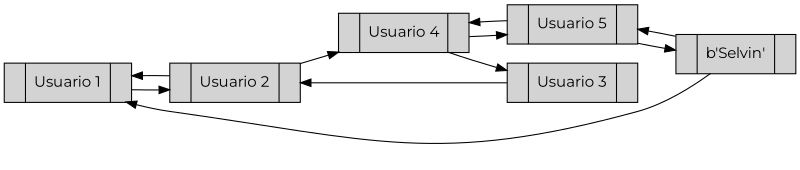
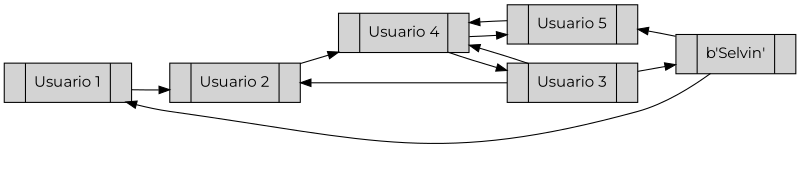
(651, 46) -> (651, 69)
none -> (504, 56)
(156, 76) -> none
